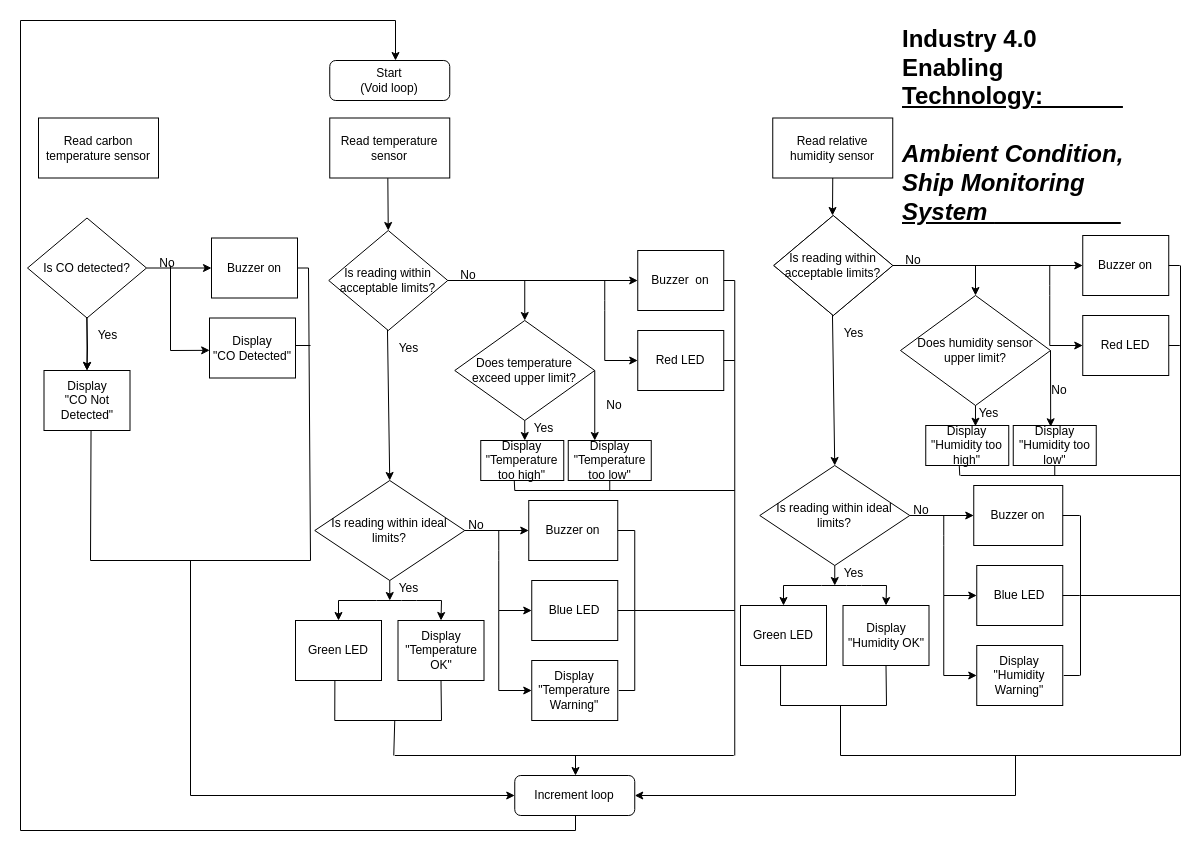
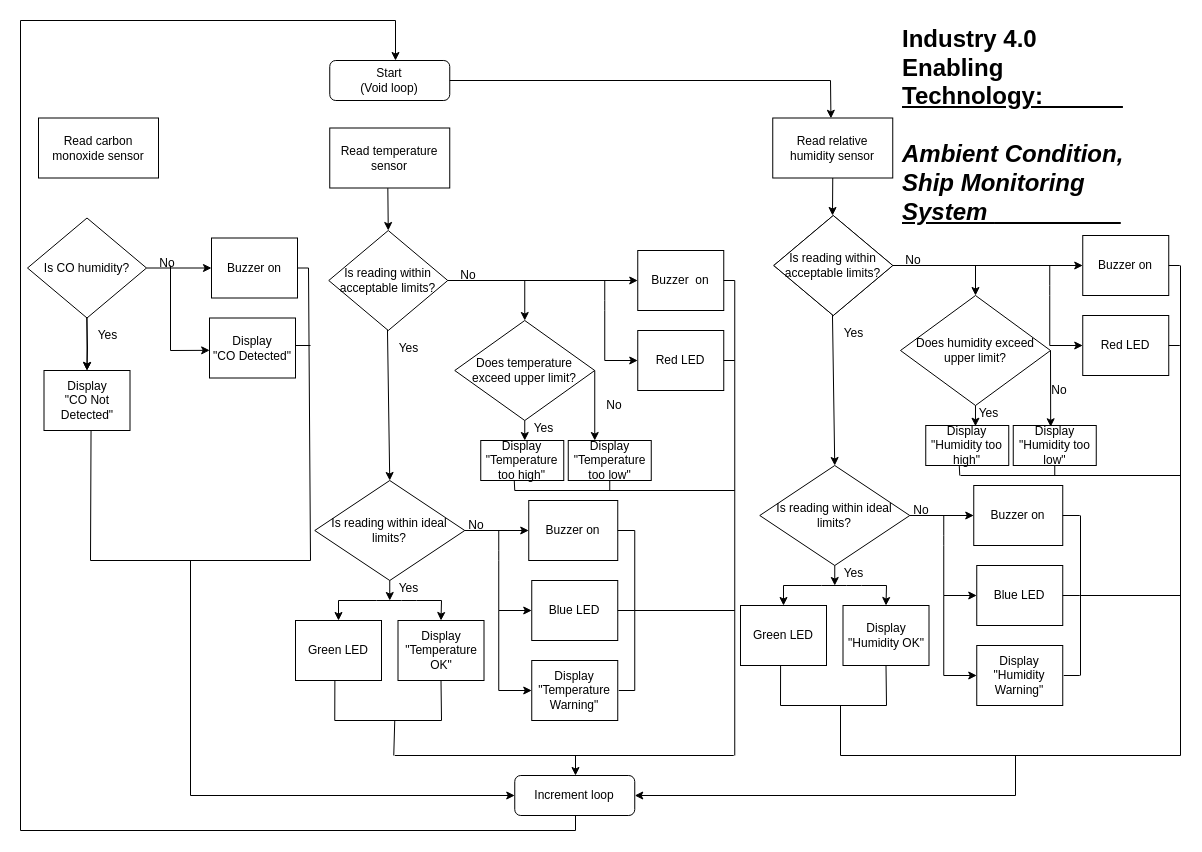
none -> (655, 81)
(390, 148) -> (390, 158)
(99, 149) -> (99, 149)
(87, 269) -> (87, 269)
(976, 351) -> (976, 351)
